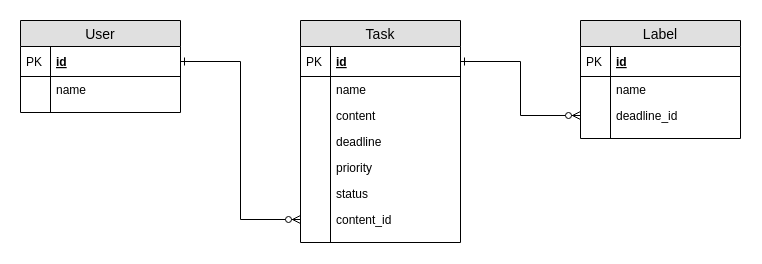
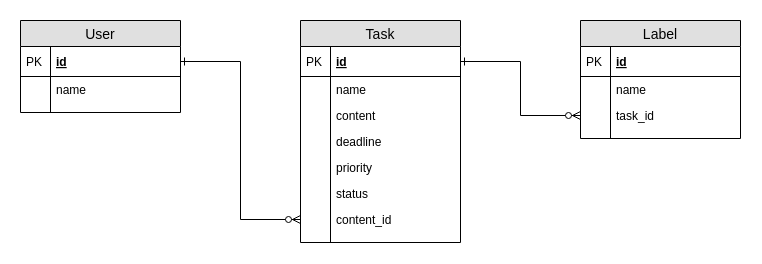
(648, 116) -> (638, 116)
